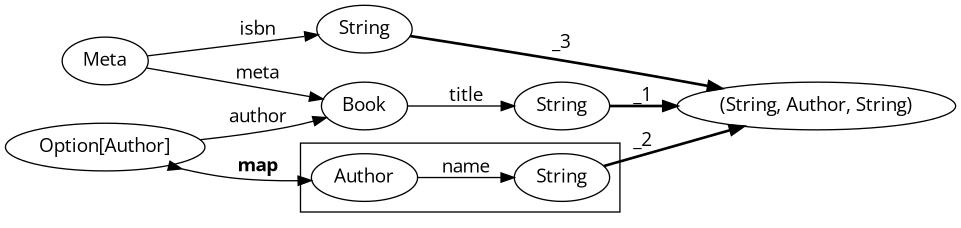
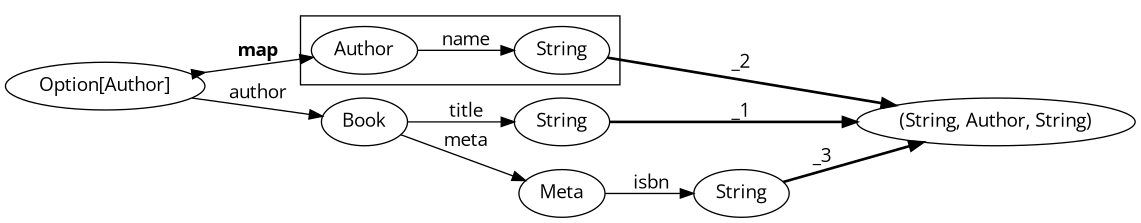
(228, 82) -> (457, 155)
